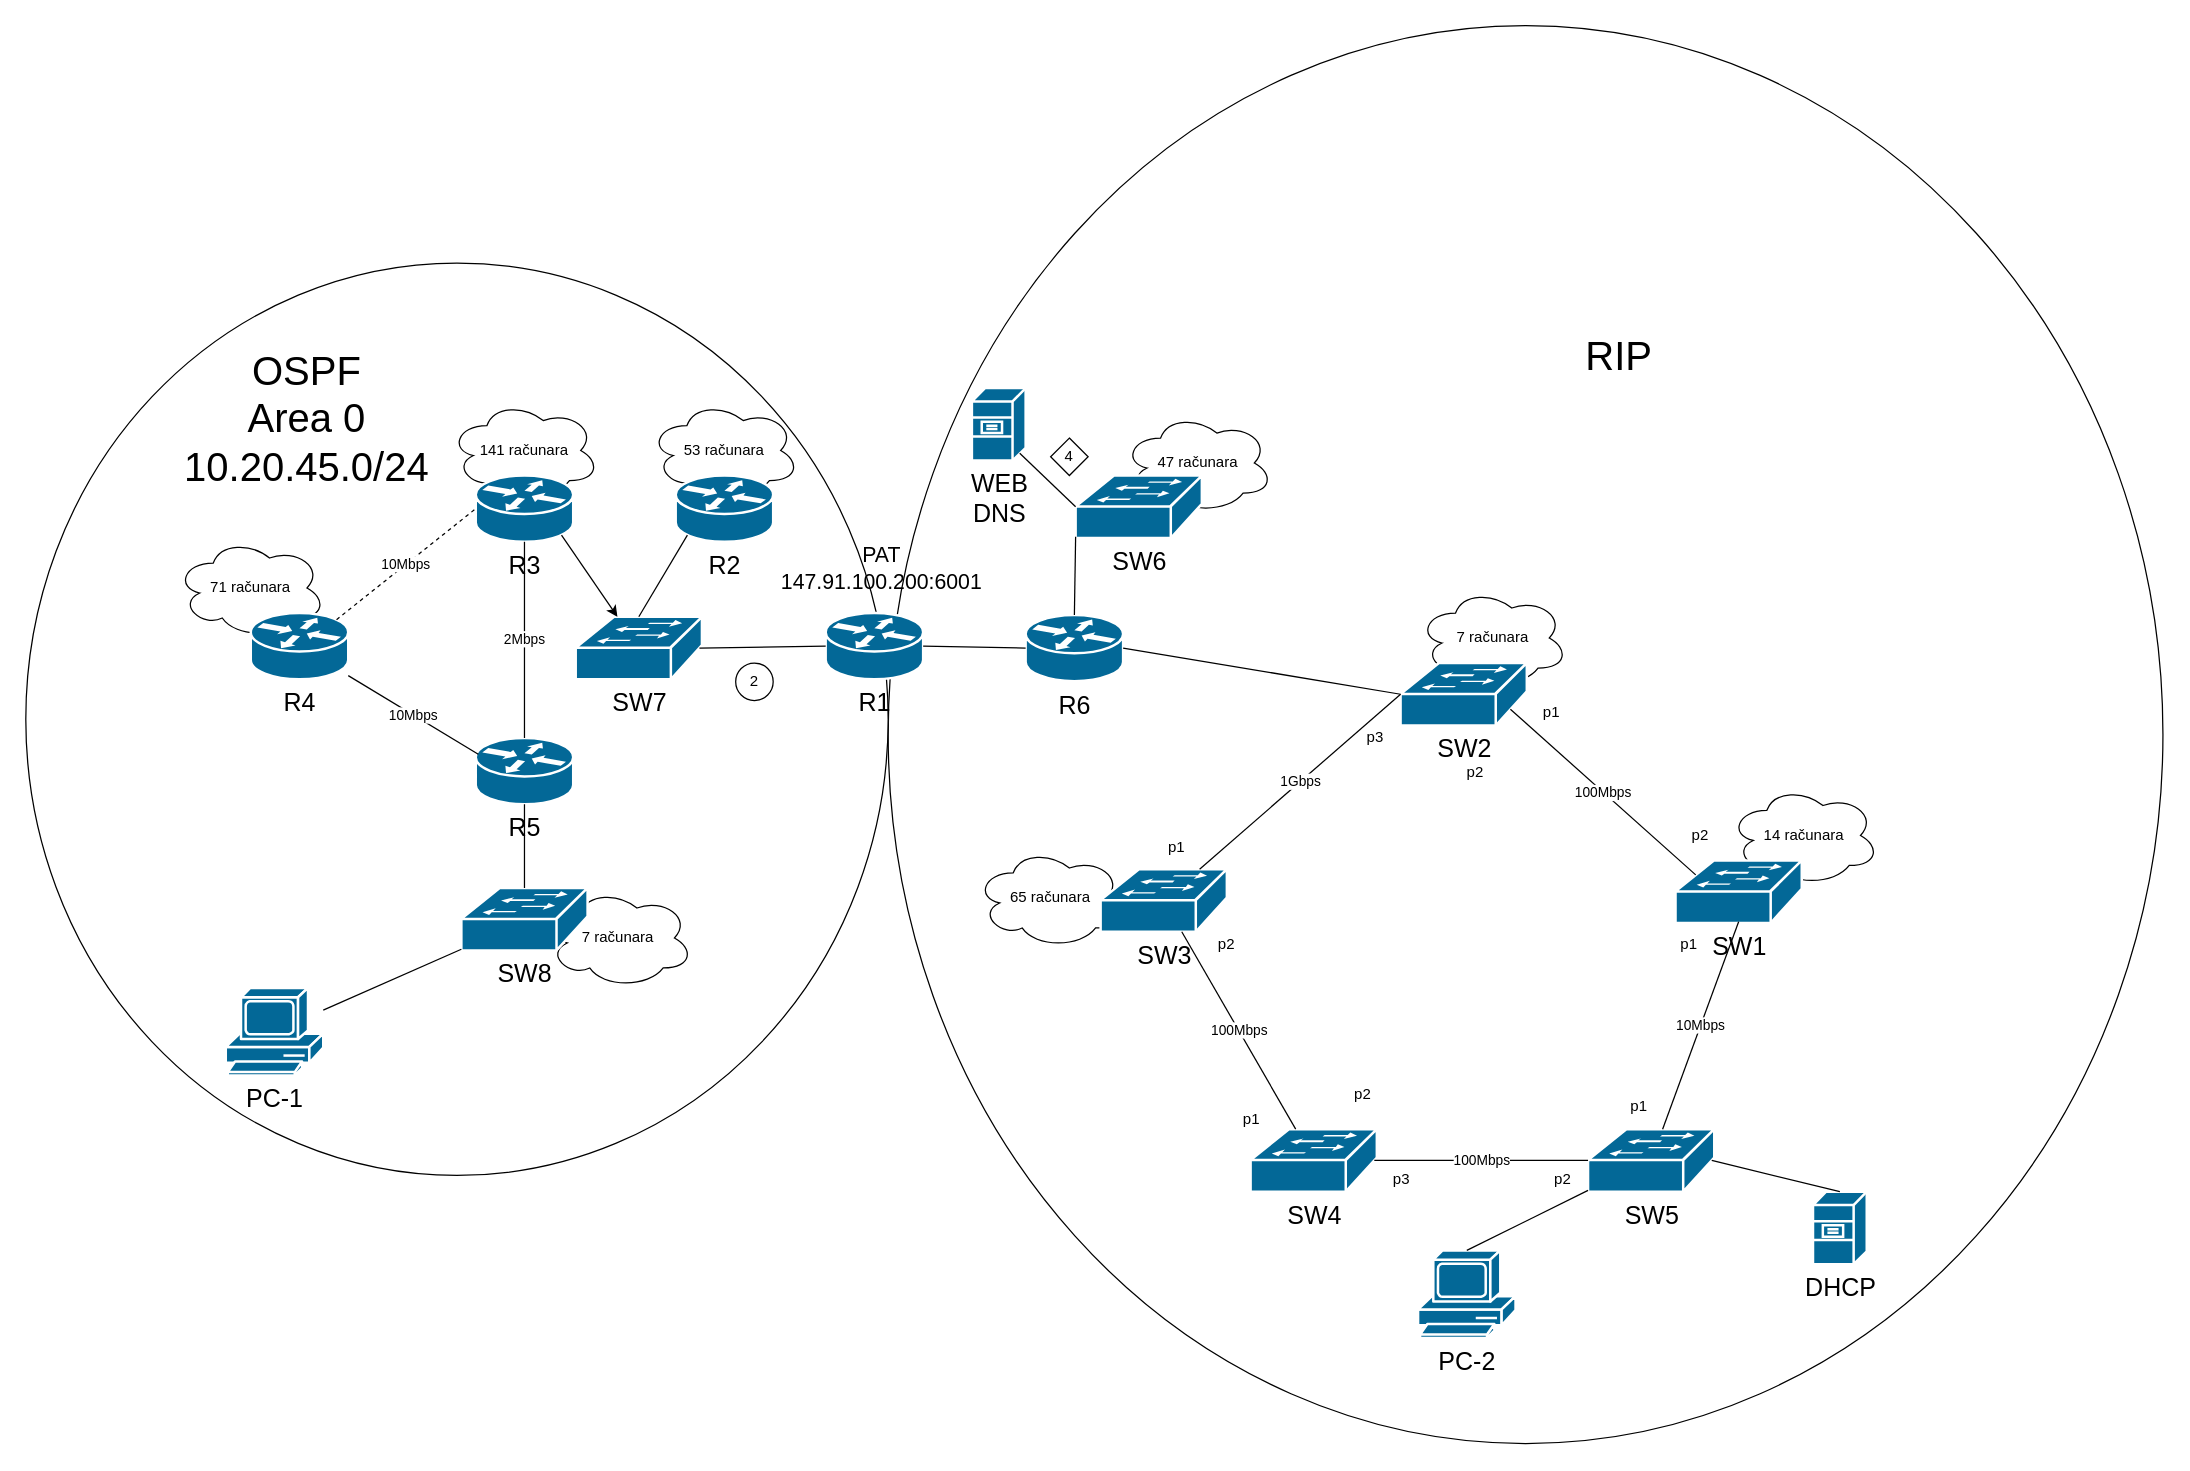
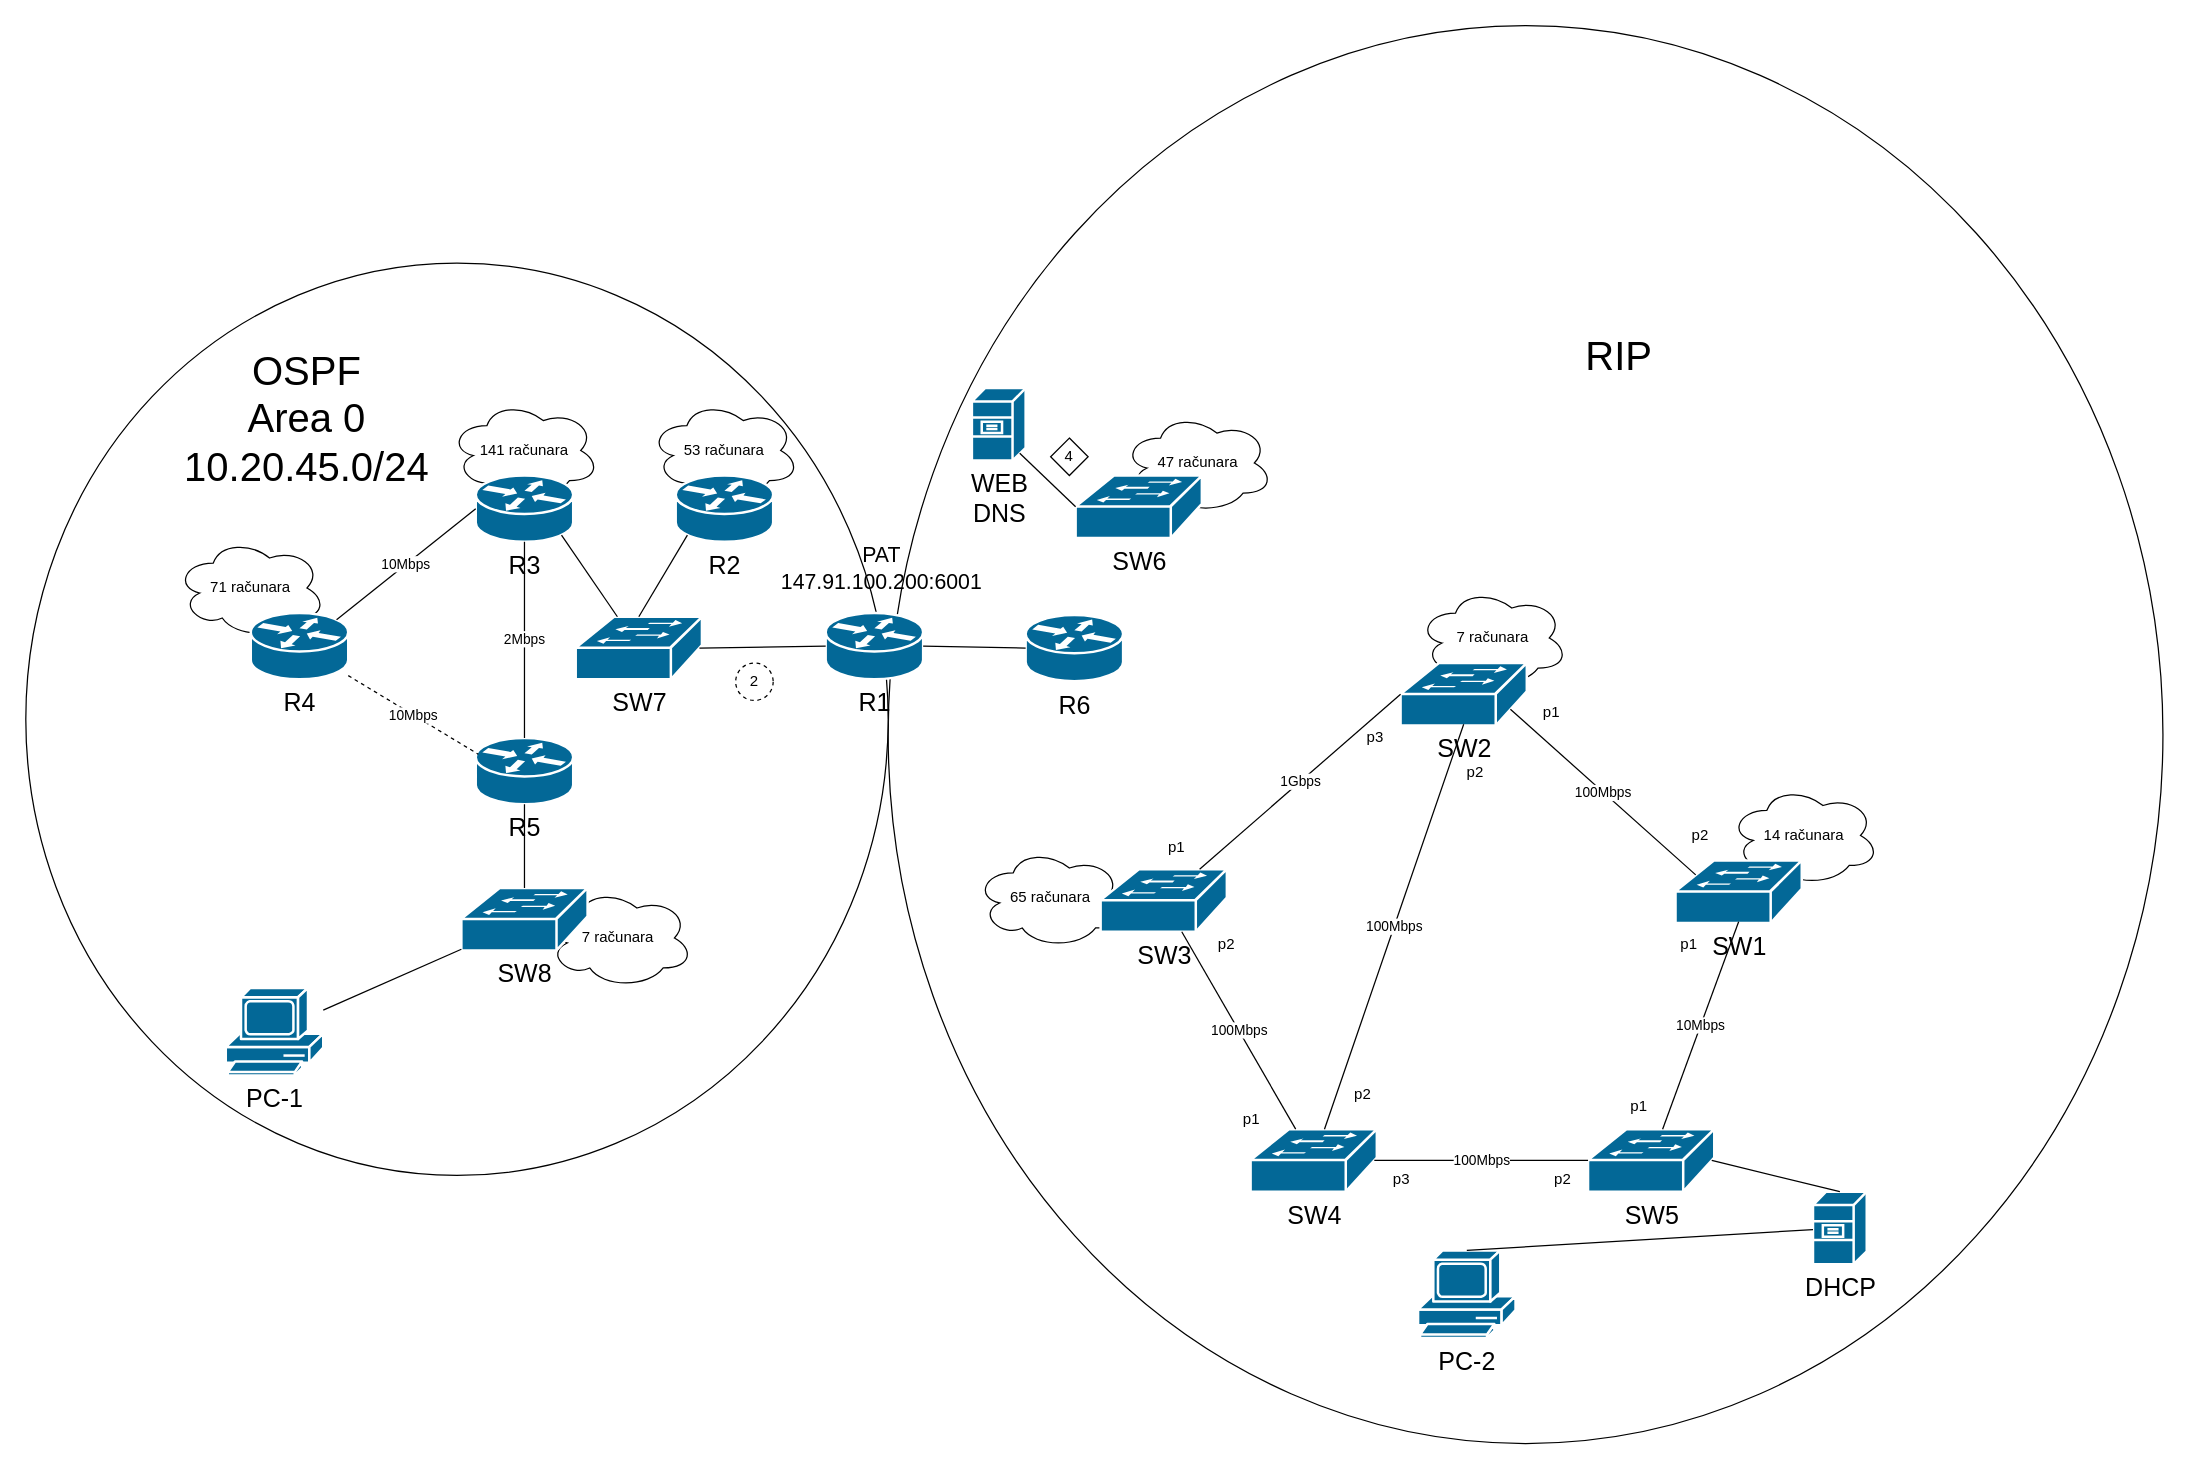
(445, 533) -> (445, 533)
(1075, 576) -> none
(612, 609) -> (614, 612)
(1259, 671) -> none
(754, 682) -> (754, 682)
(375, 692) -> (375, 692)
none -> (1394, 927)
(1527, 1221) -> (1640, 1240)
